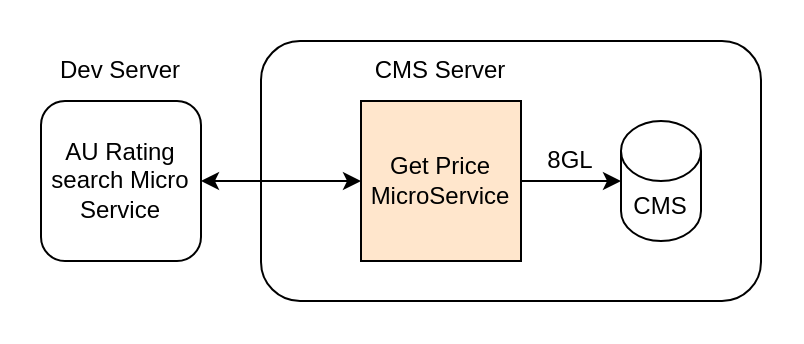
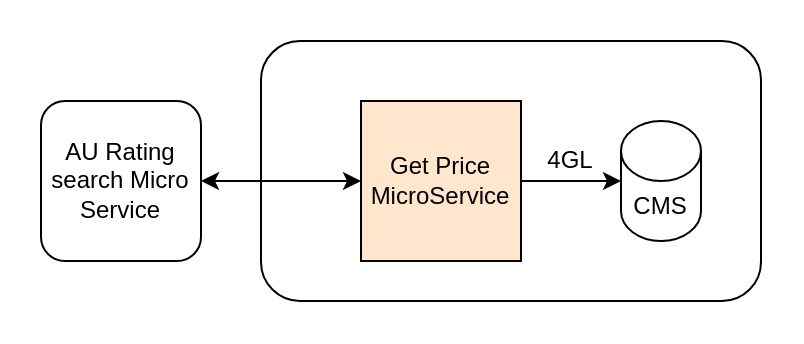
(121, 71) -> none
(441, 71) -> none
(571, 161) -> (571, 161)
